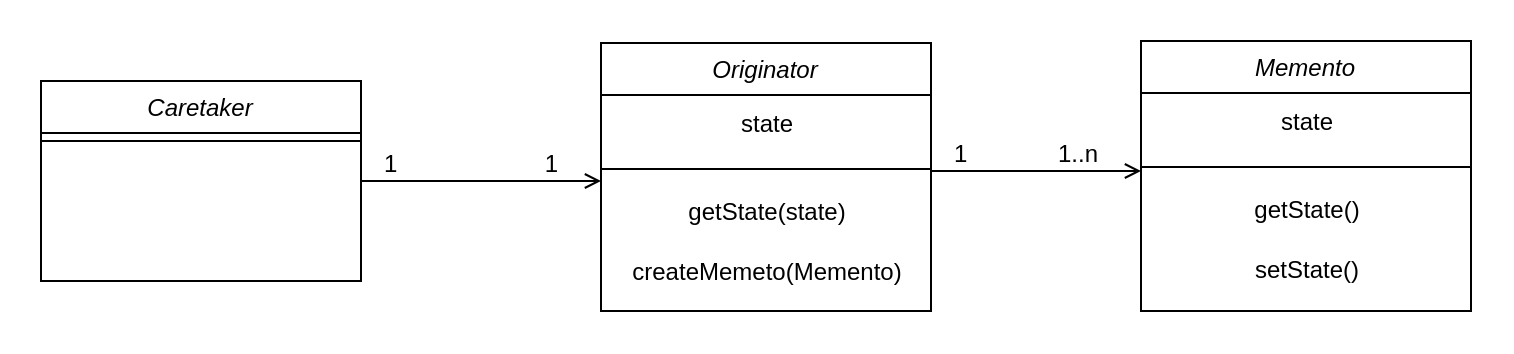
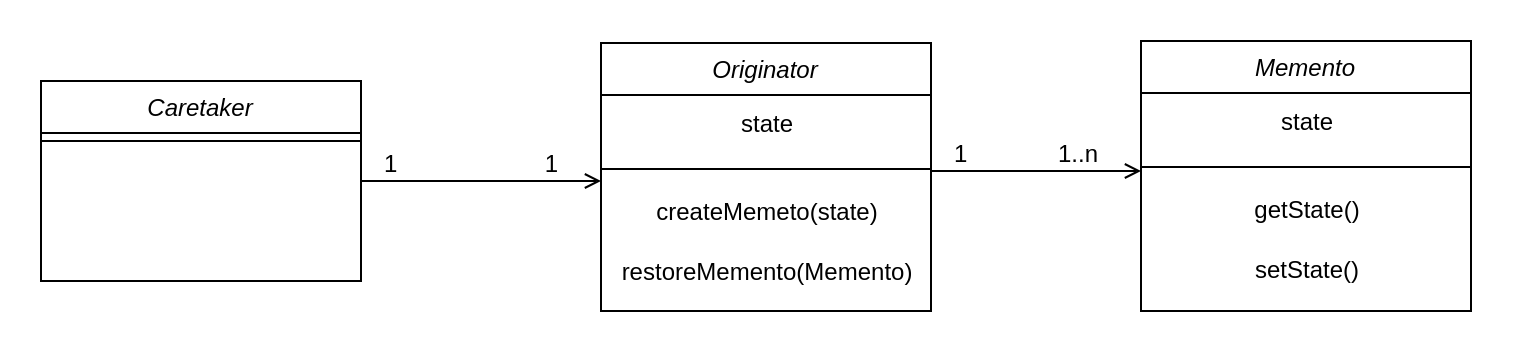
(768, 213) -> (768, 213)
(768, 273) -> (768, 273)
